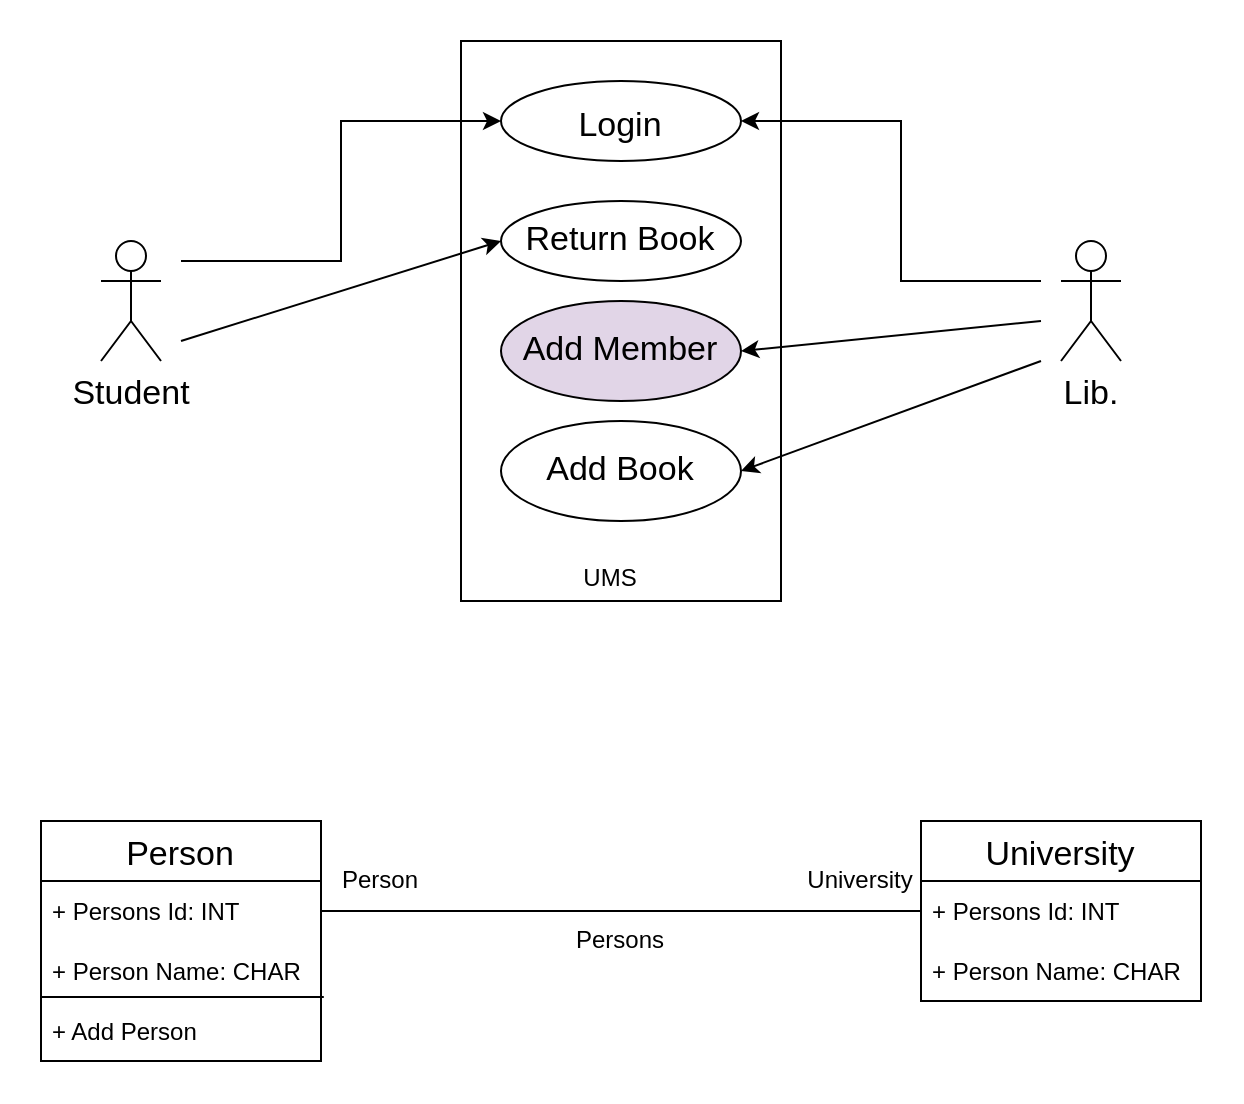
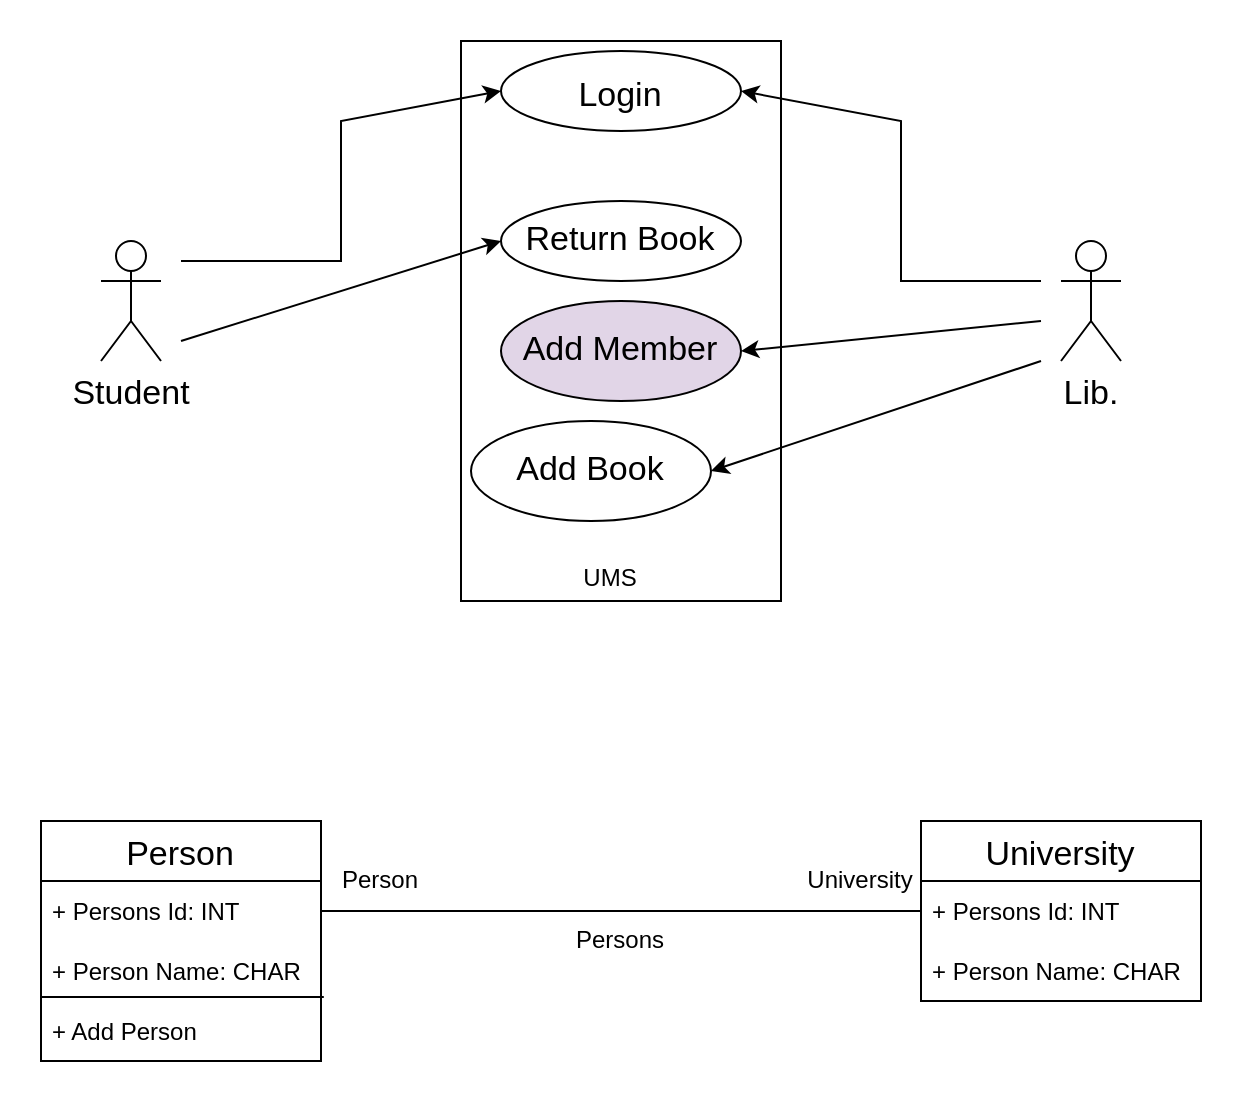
(621, 121) -> (621, 91)
(621, 471) -> (591, 471)
